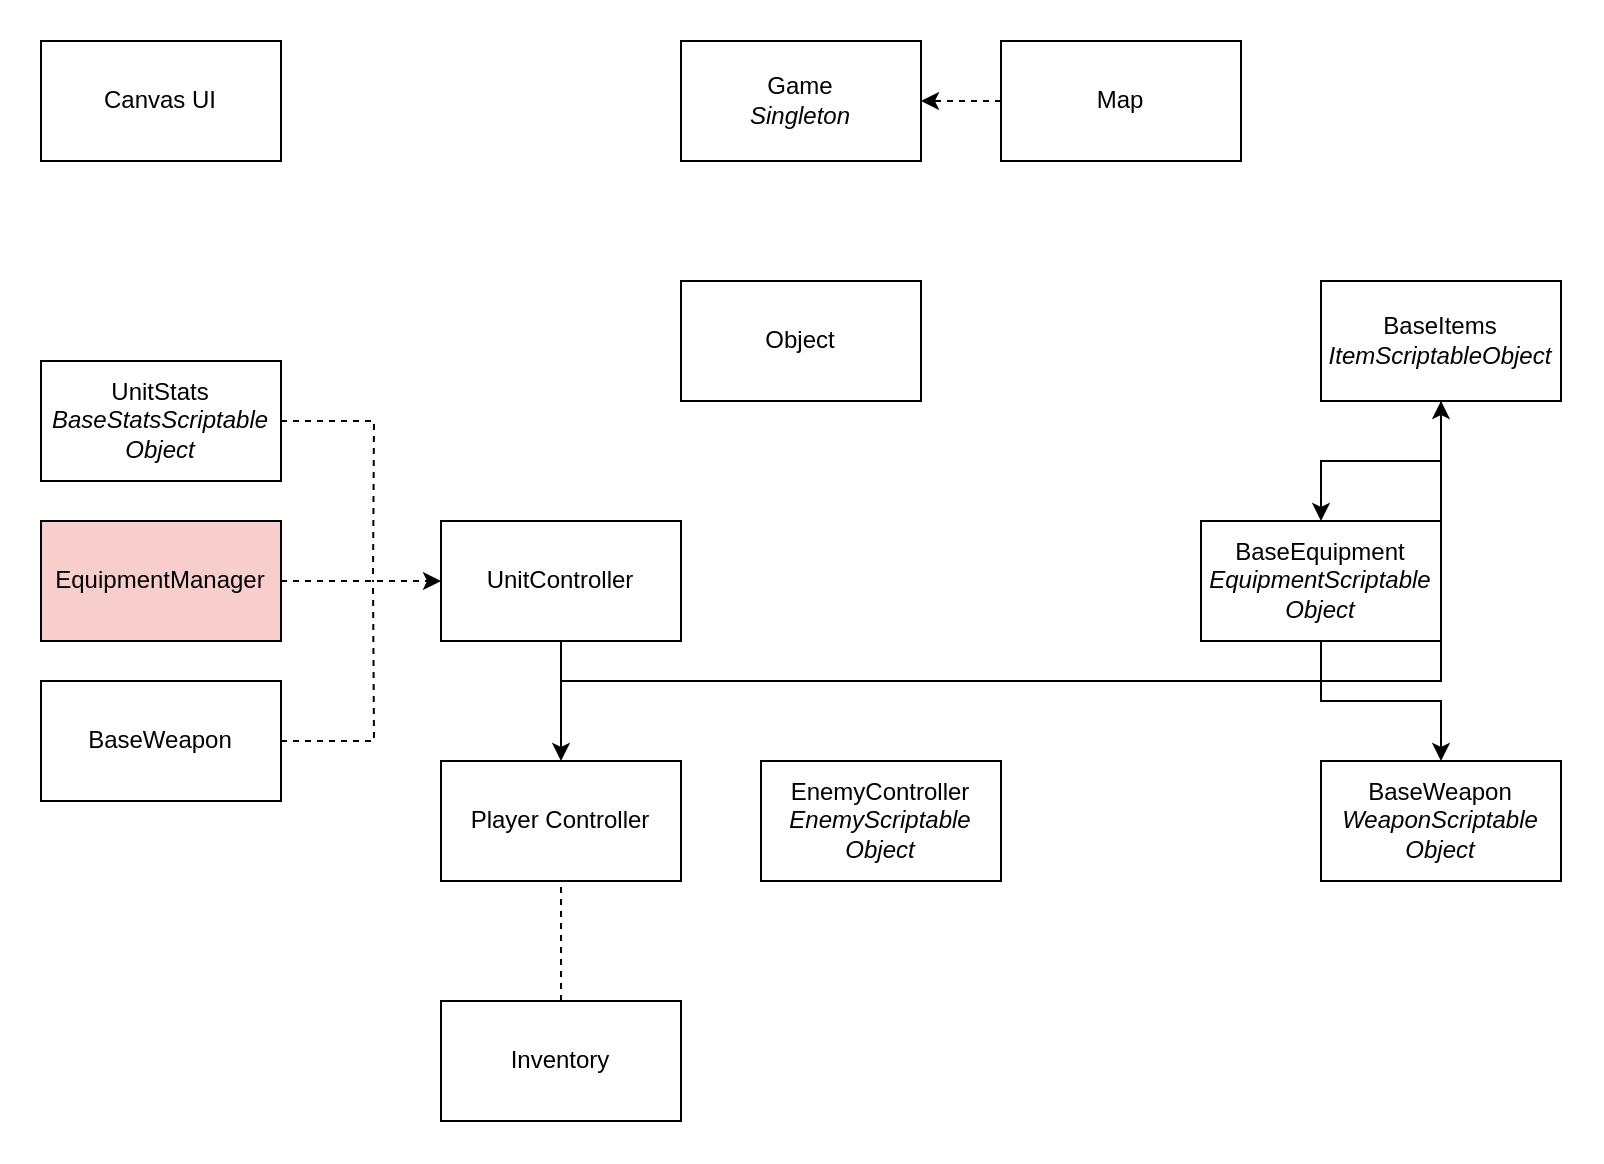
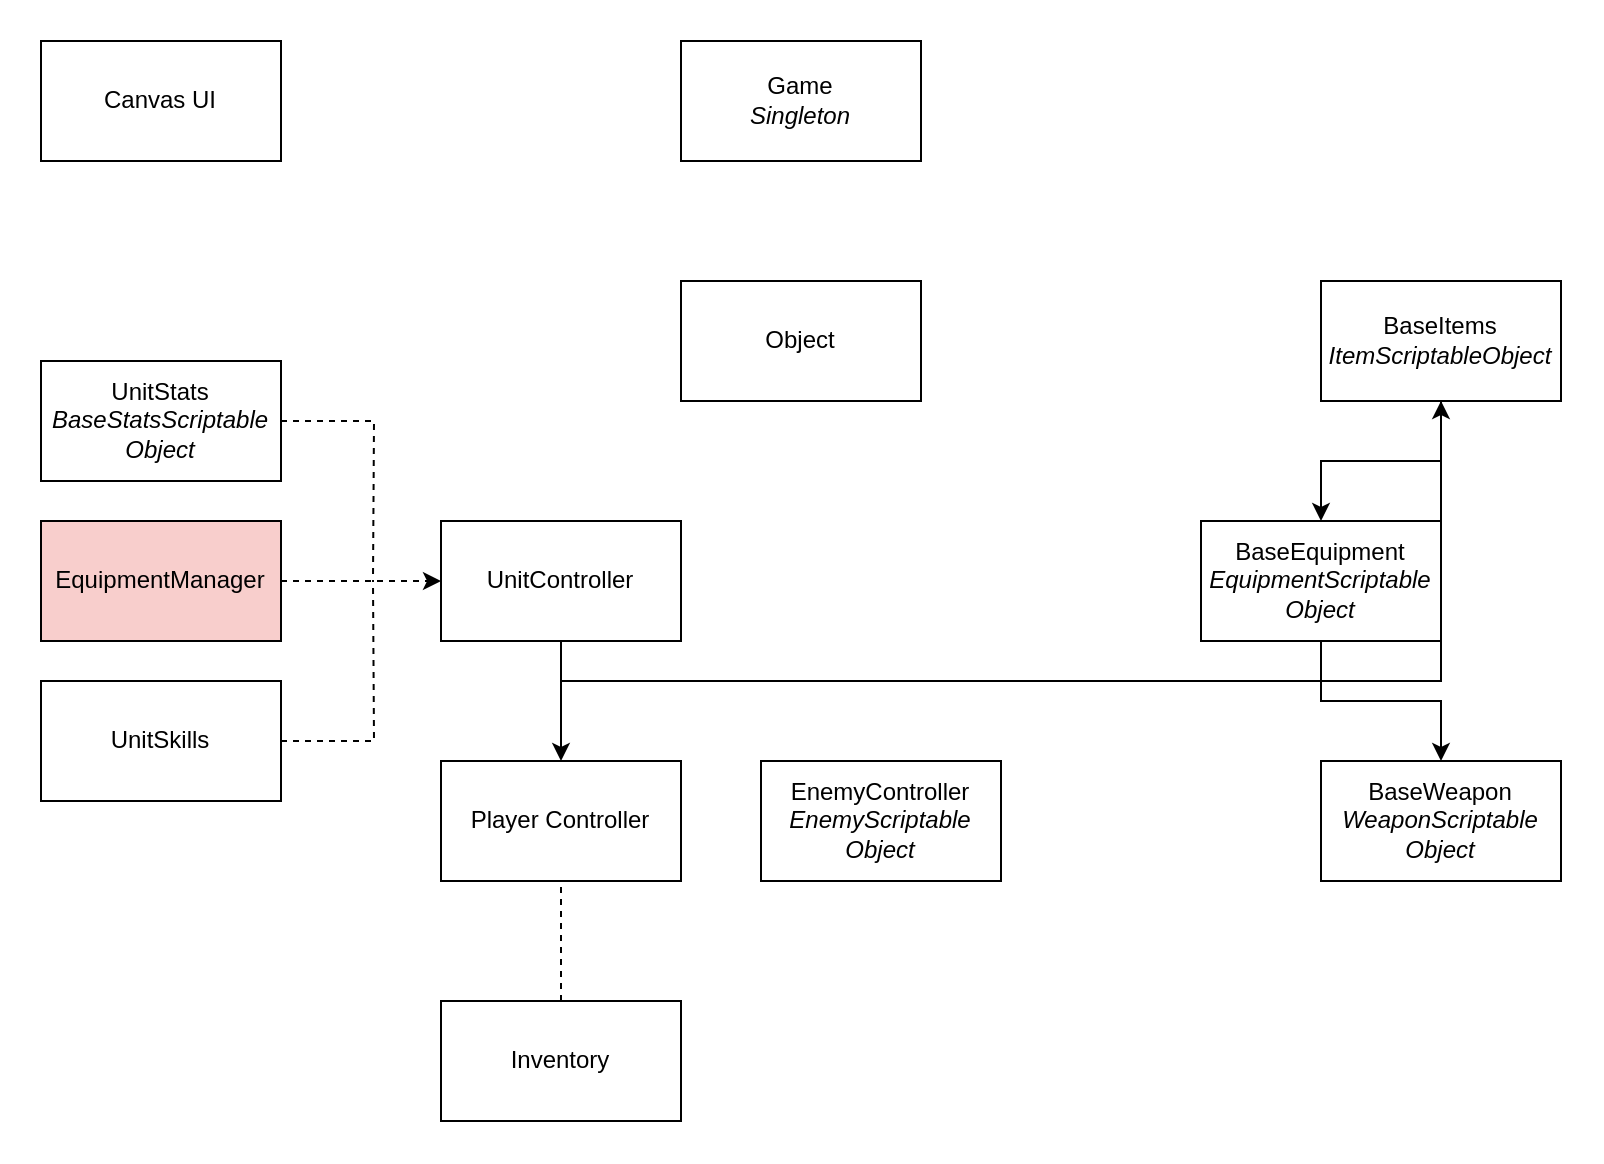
(969, 101) -> none
(1121, 101) -> none
(161, 741) -> (161, 741)
